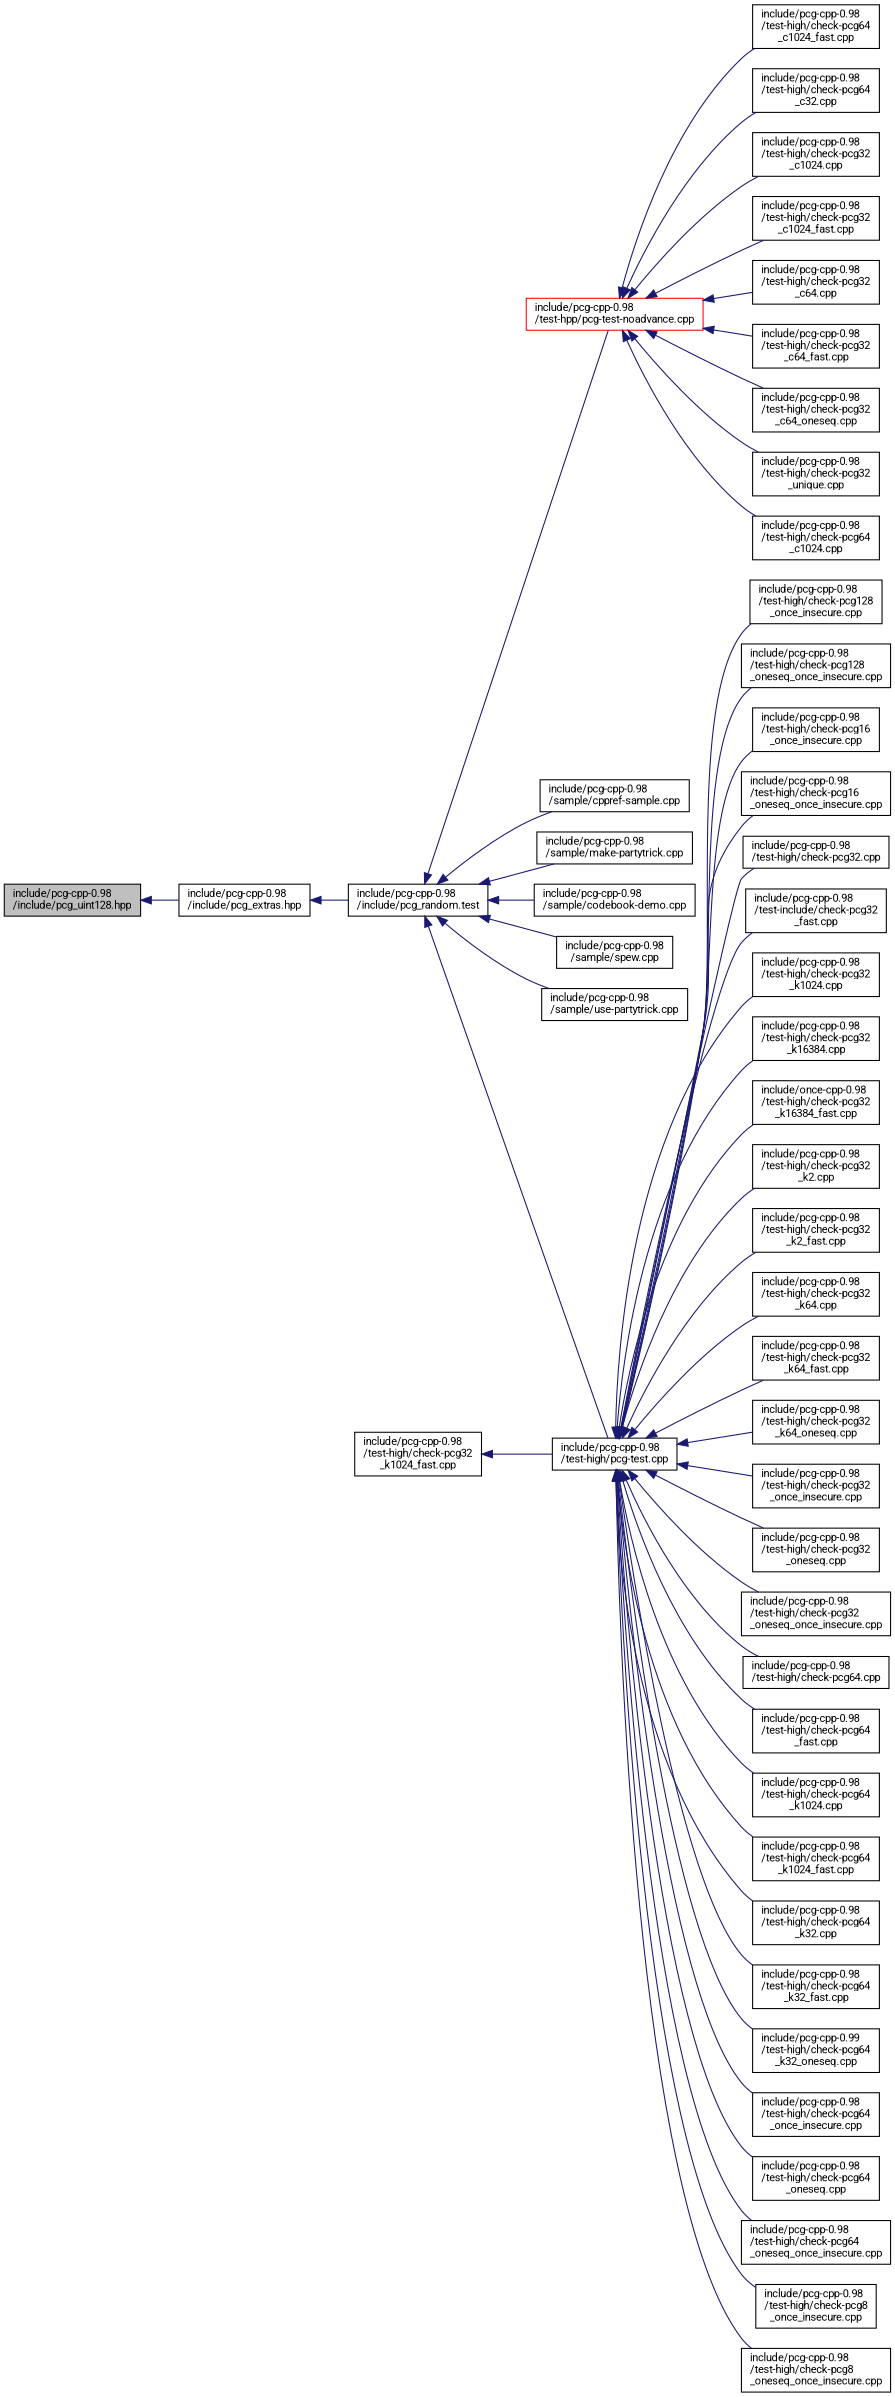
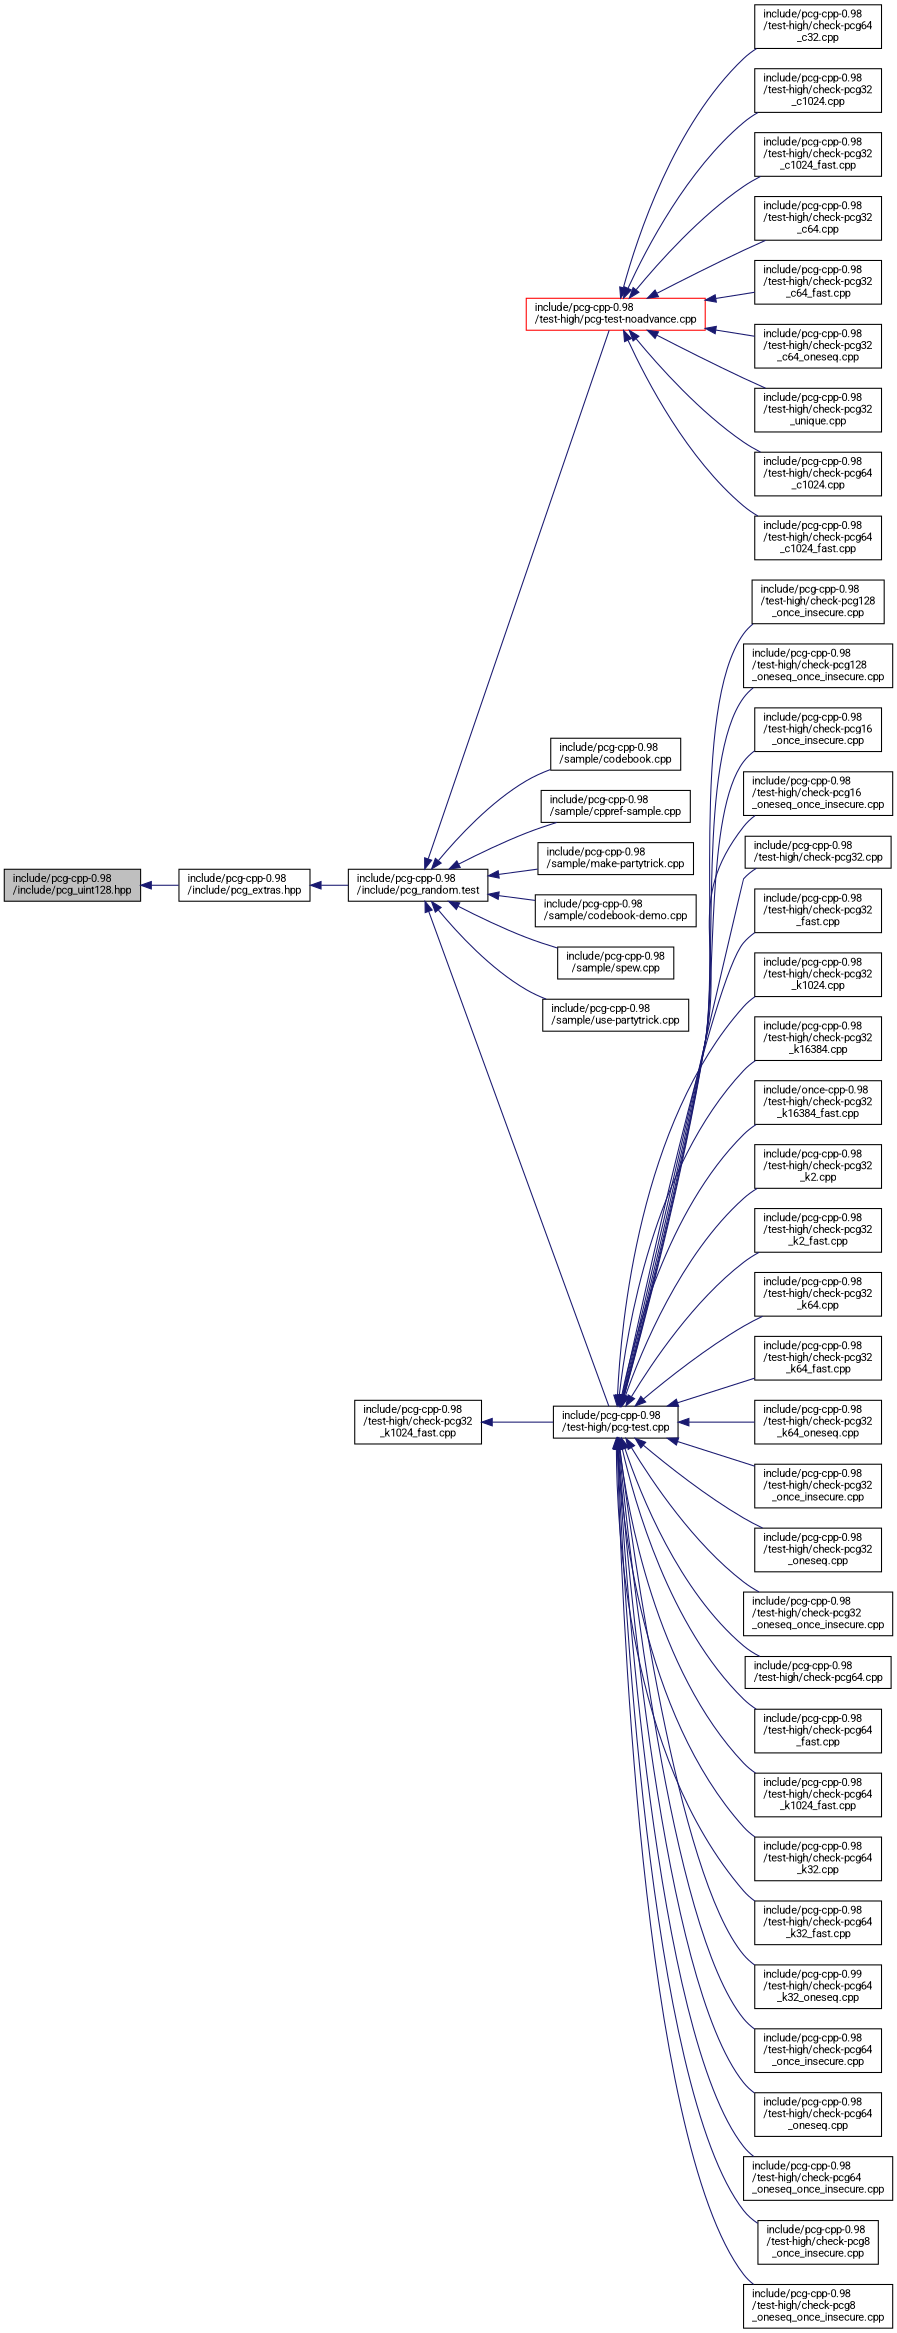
(615, 314) -> (616, 314)
none -> (616, 754)
(816, 911) -> (818, 911)
(816, 1795) -> none
